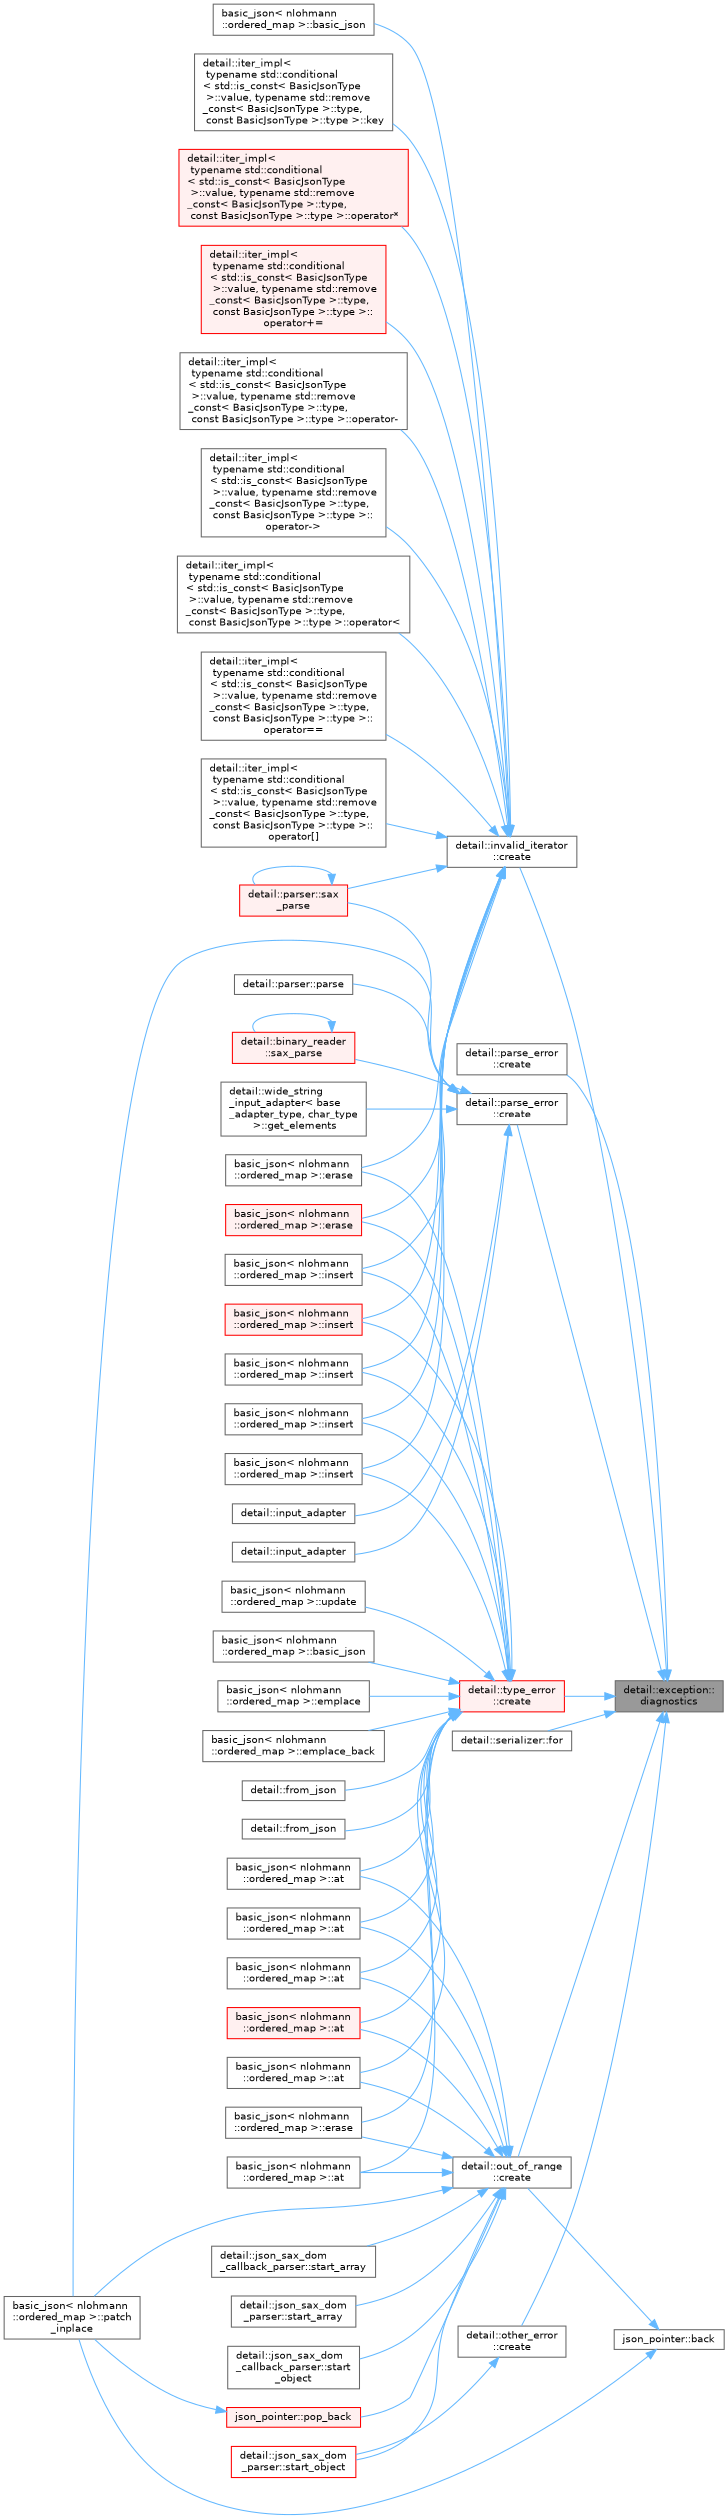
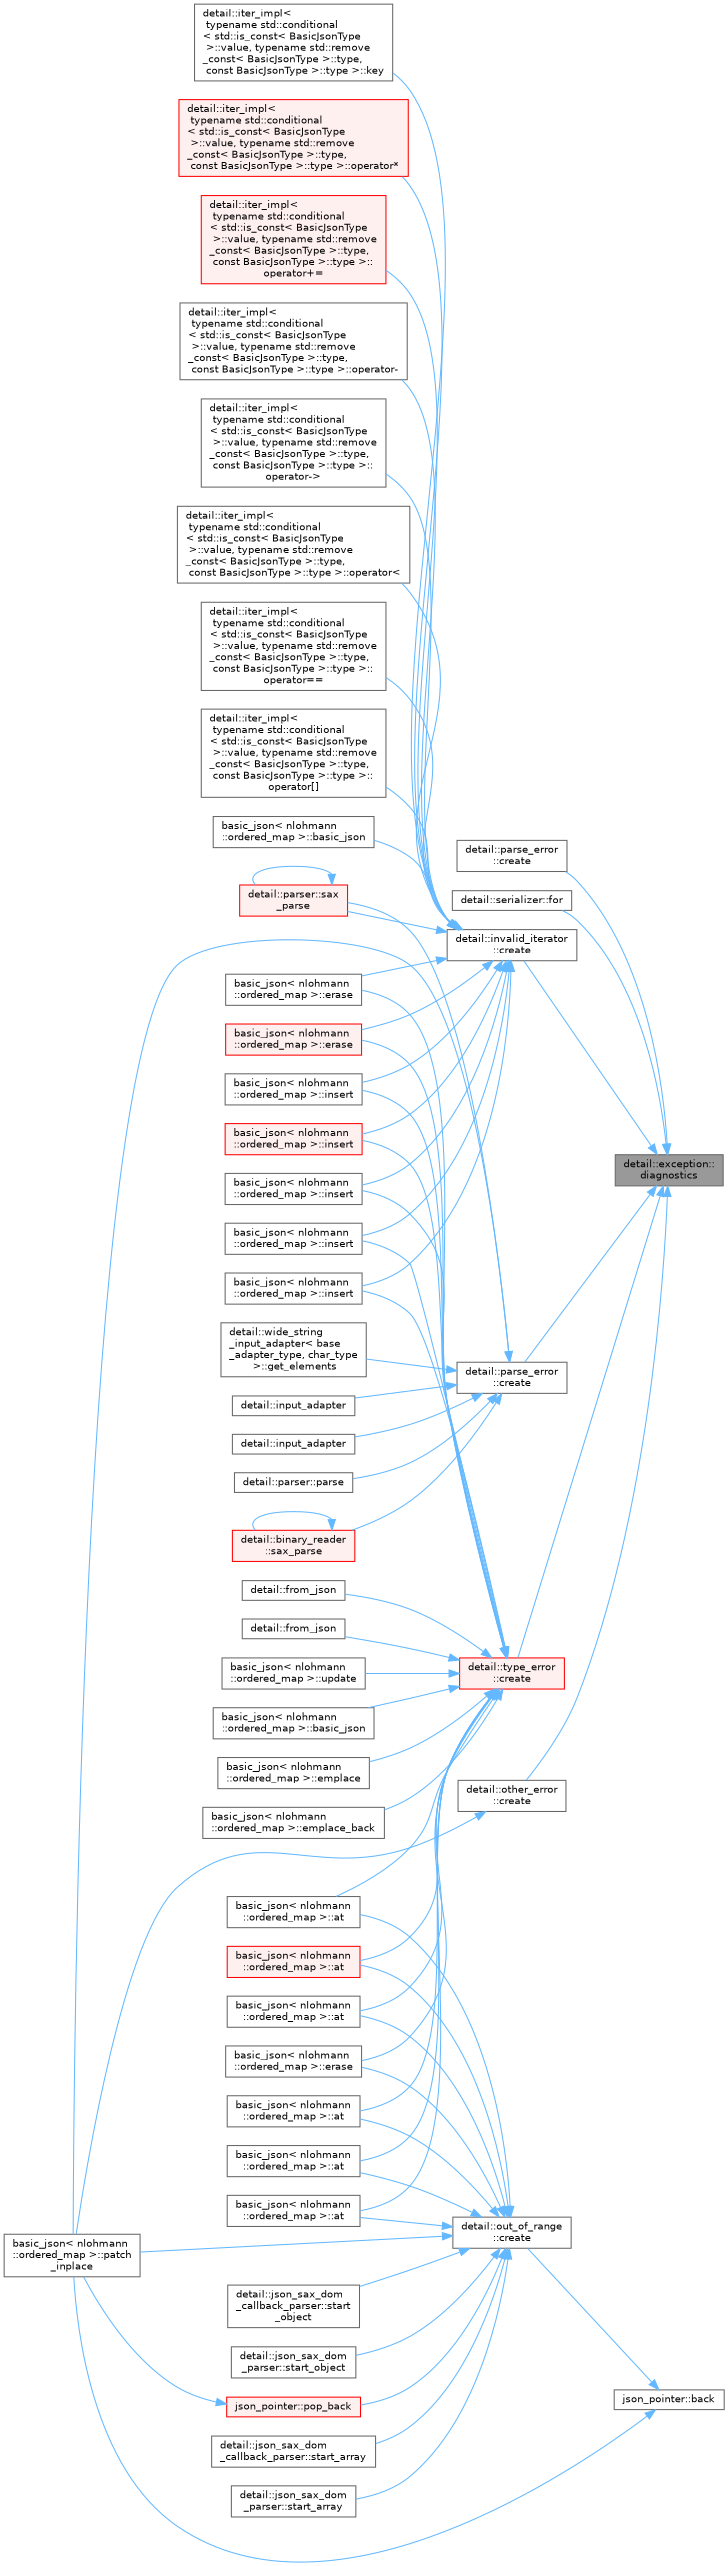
(589, 1939) -> none
(432, 2422) -> (163, 1907)
(294, 2462) -> (294, 2362)
